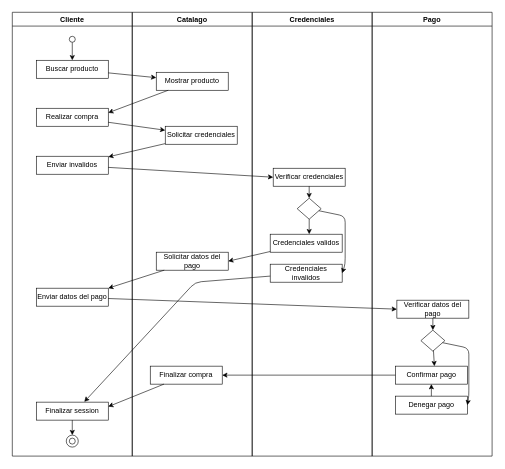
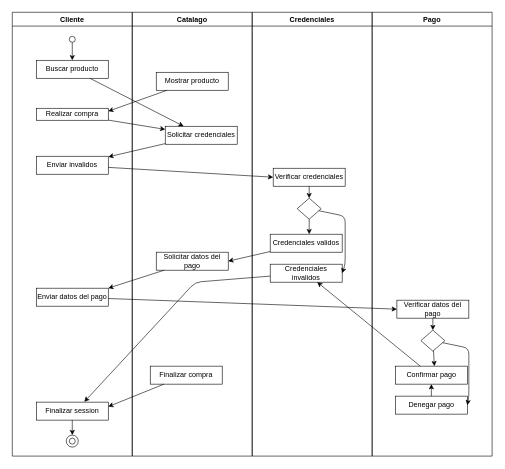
(131, 75) -> (133, 100)
(72, 117) -> (72, 114)
(227, 375) -> (371, 326)
